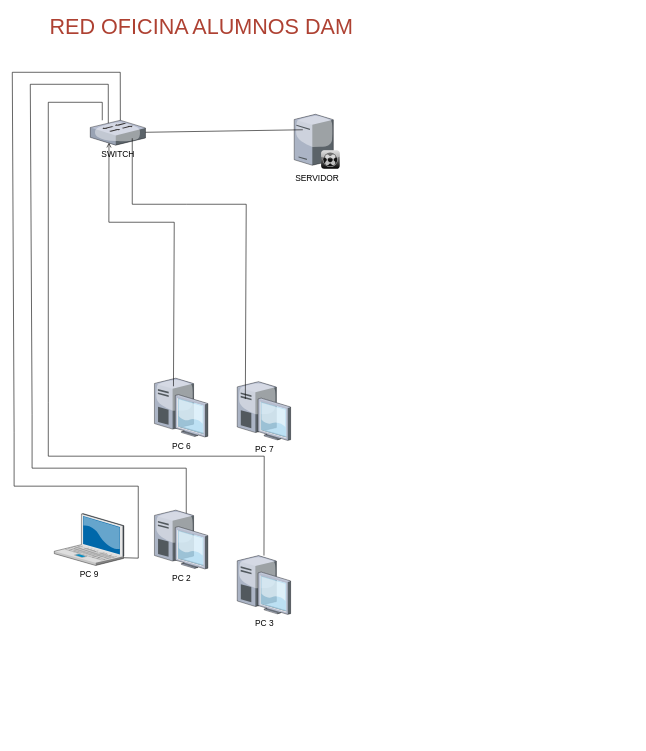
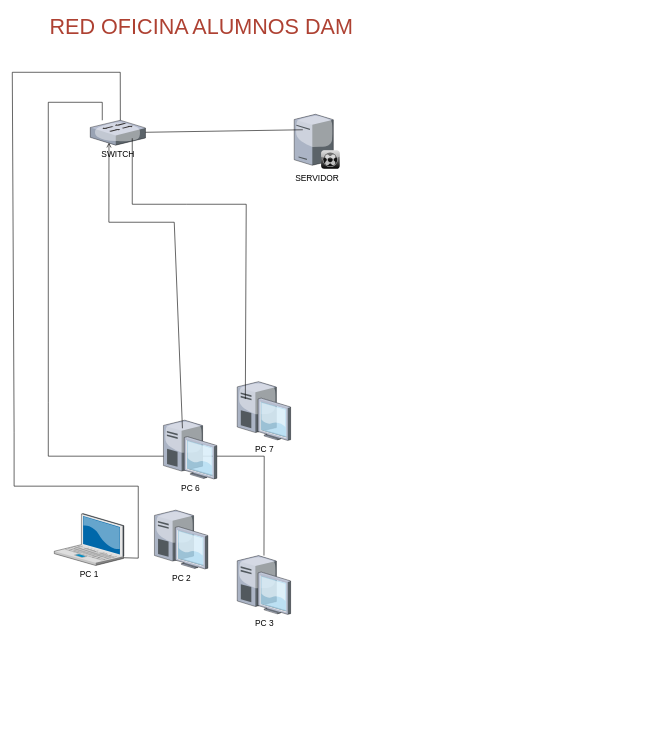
(36, 84) -> none
(181, 408) -> (190, 450)
(89, 575) -> (89, 575)
